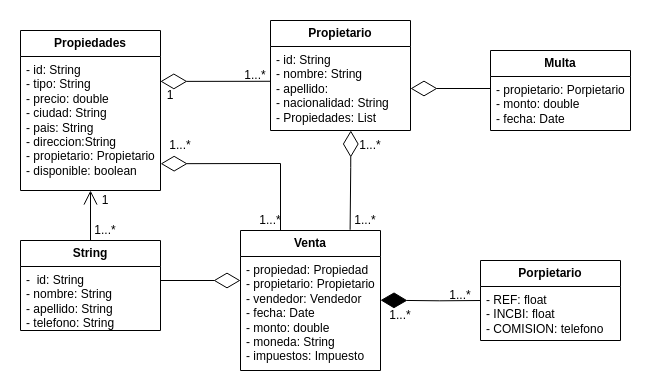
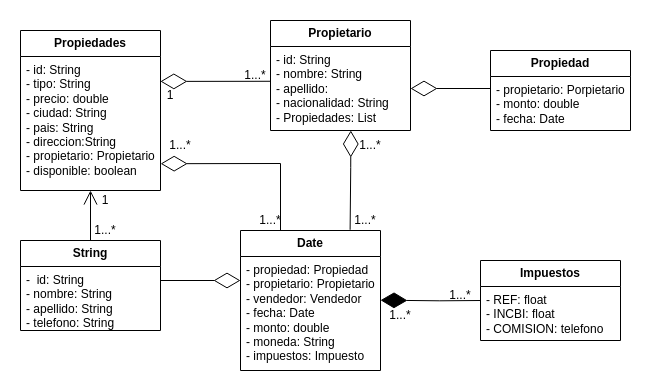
(561, 64) -> (561, 64)
(311, 244) -> (311, 244)
(551, 274) -> (551, 274)
